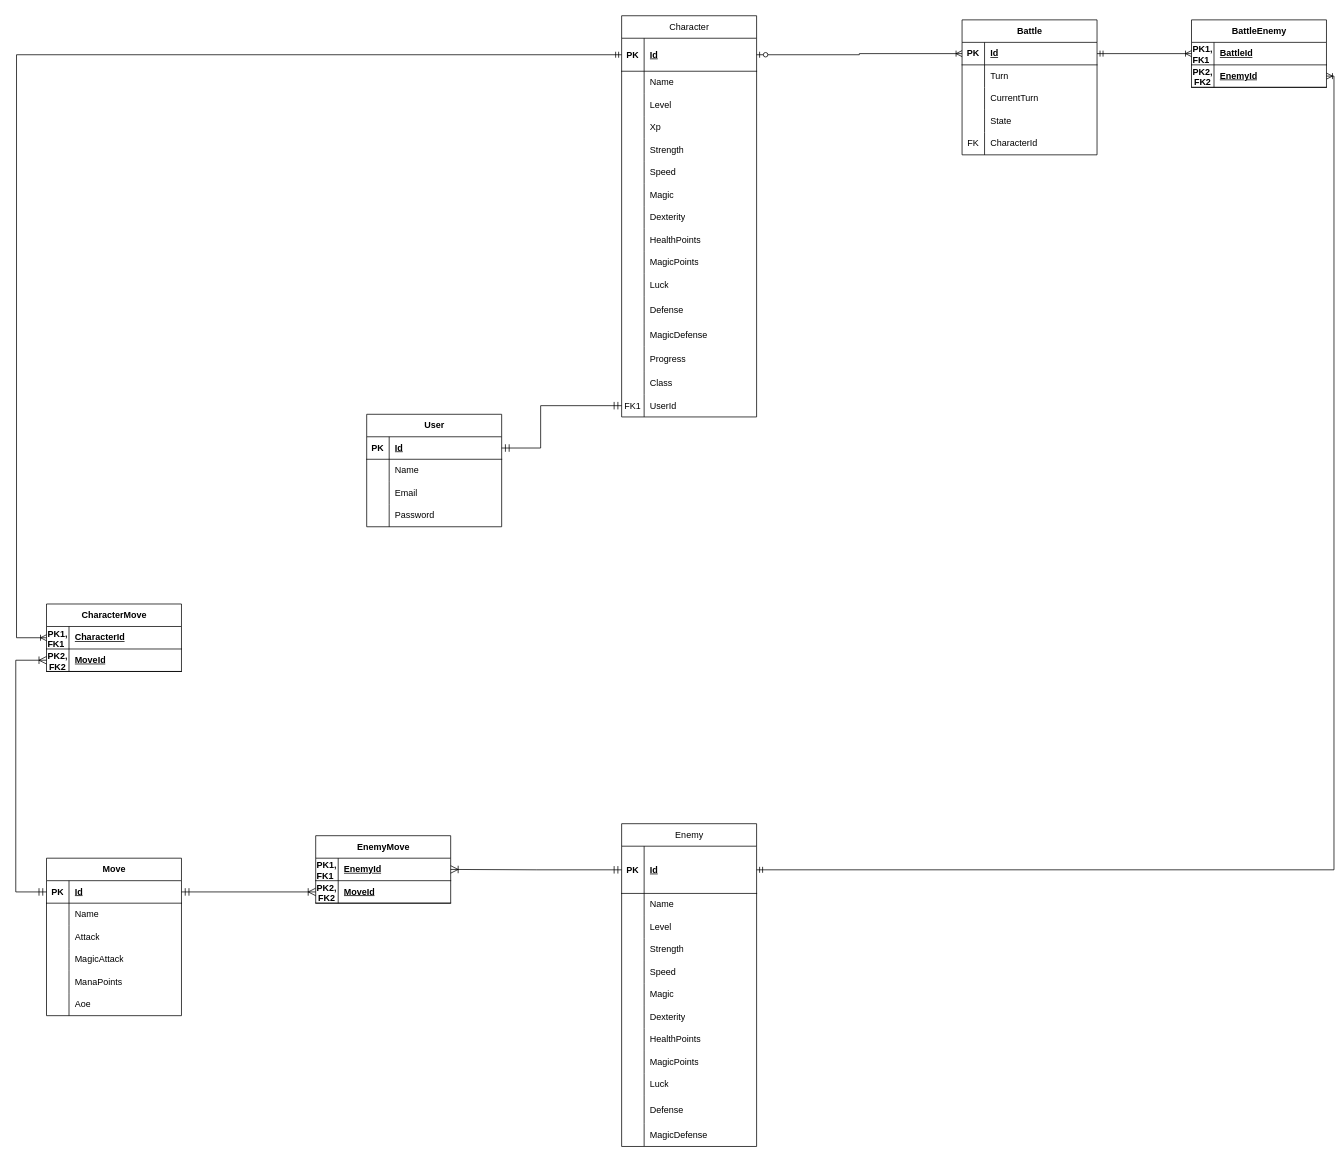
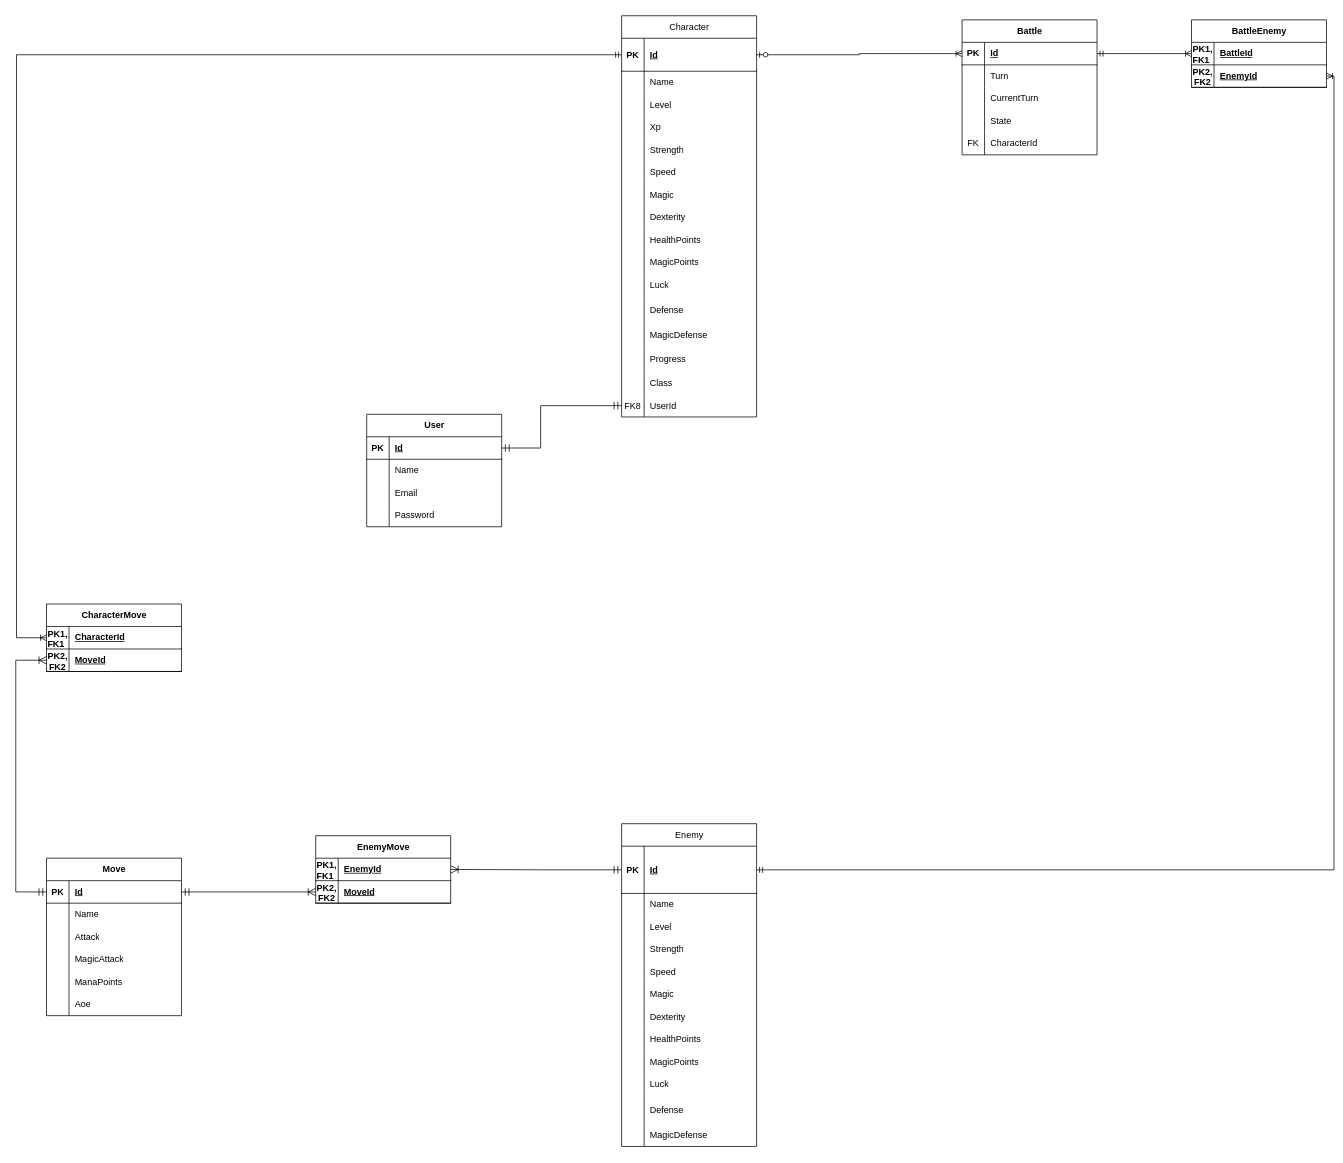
(633, 406) -> (633, 406)
